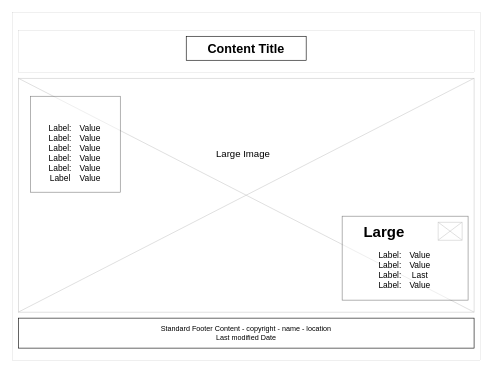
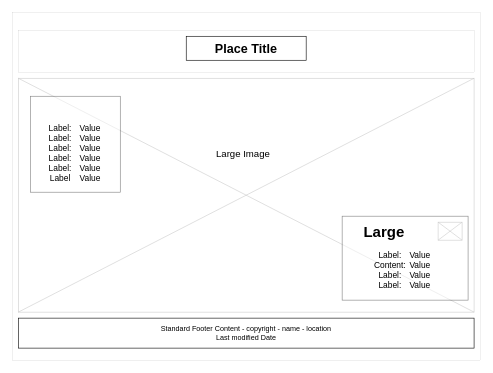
(246, 48) -> (246, 48)
(390, 270) -> (390, 270)
(420, 270) -> (420, 270)
